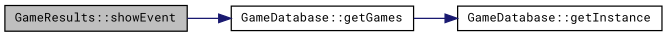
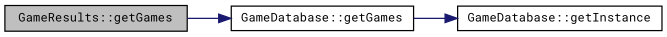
(96, 18) -> (96, 18)
